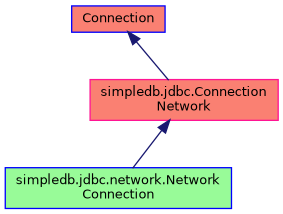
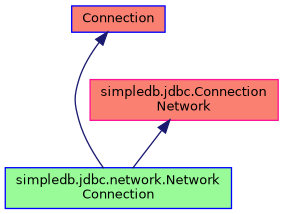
(152, 61) -> (76, 106)
